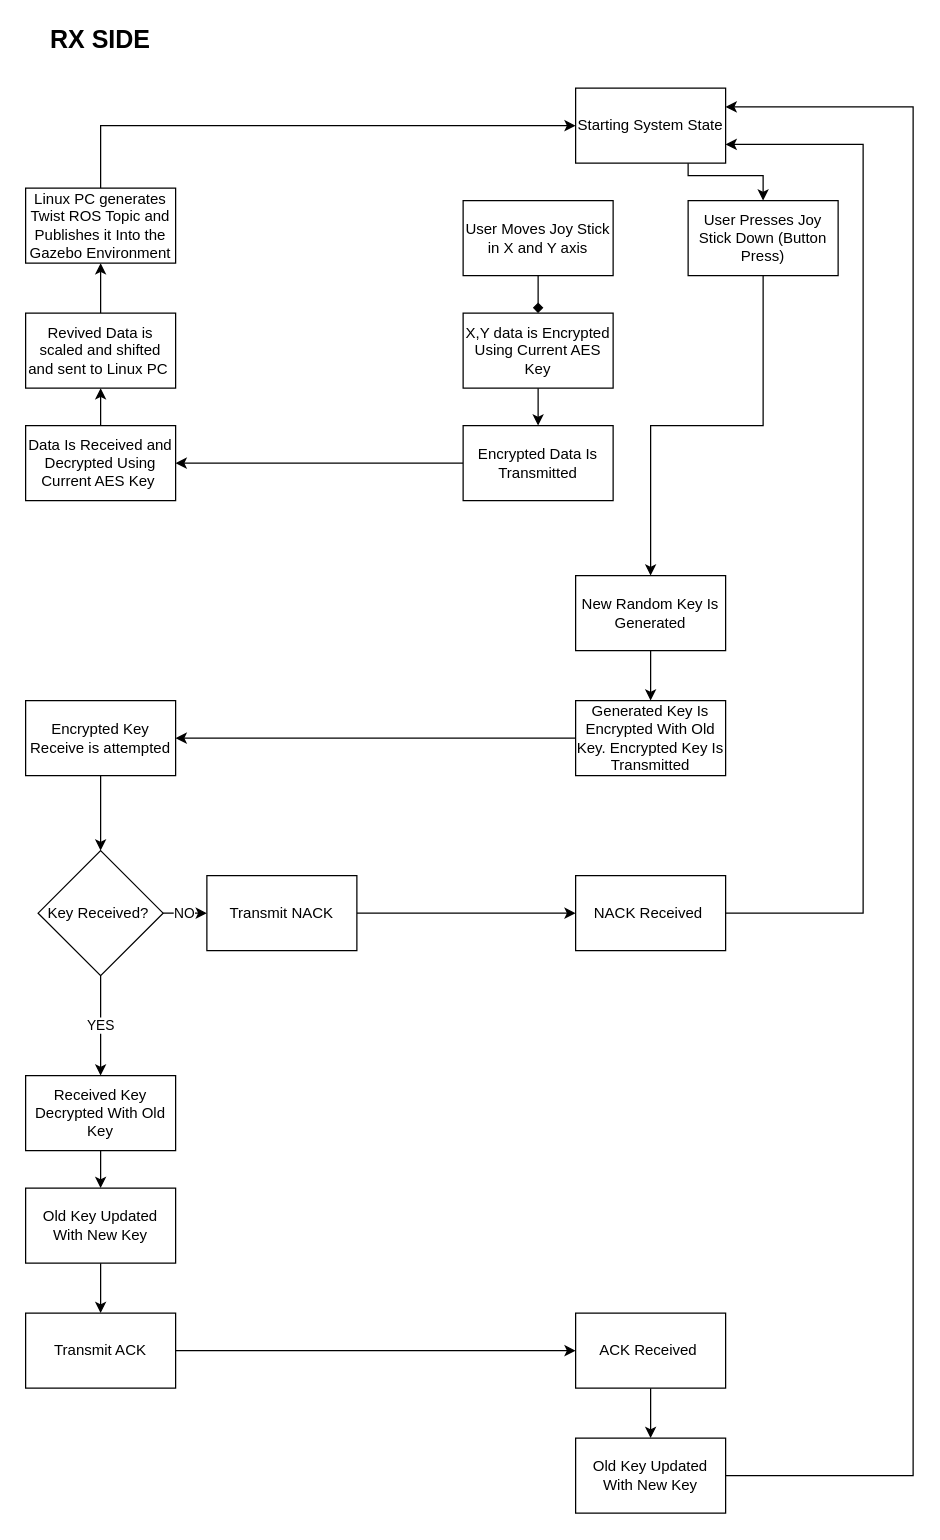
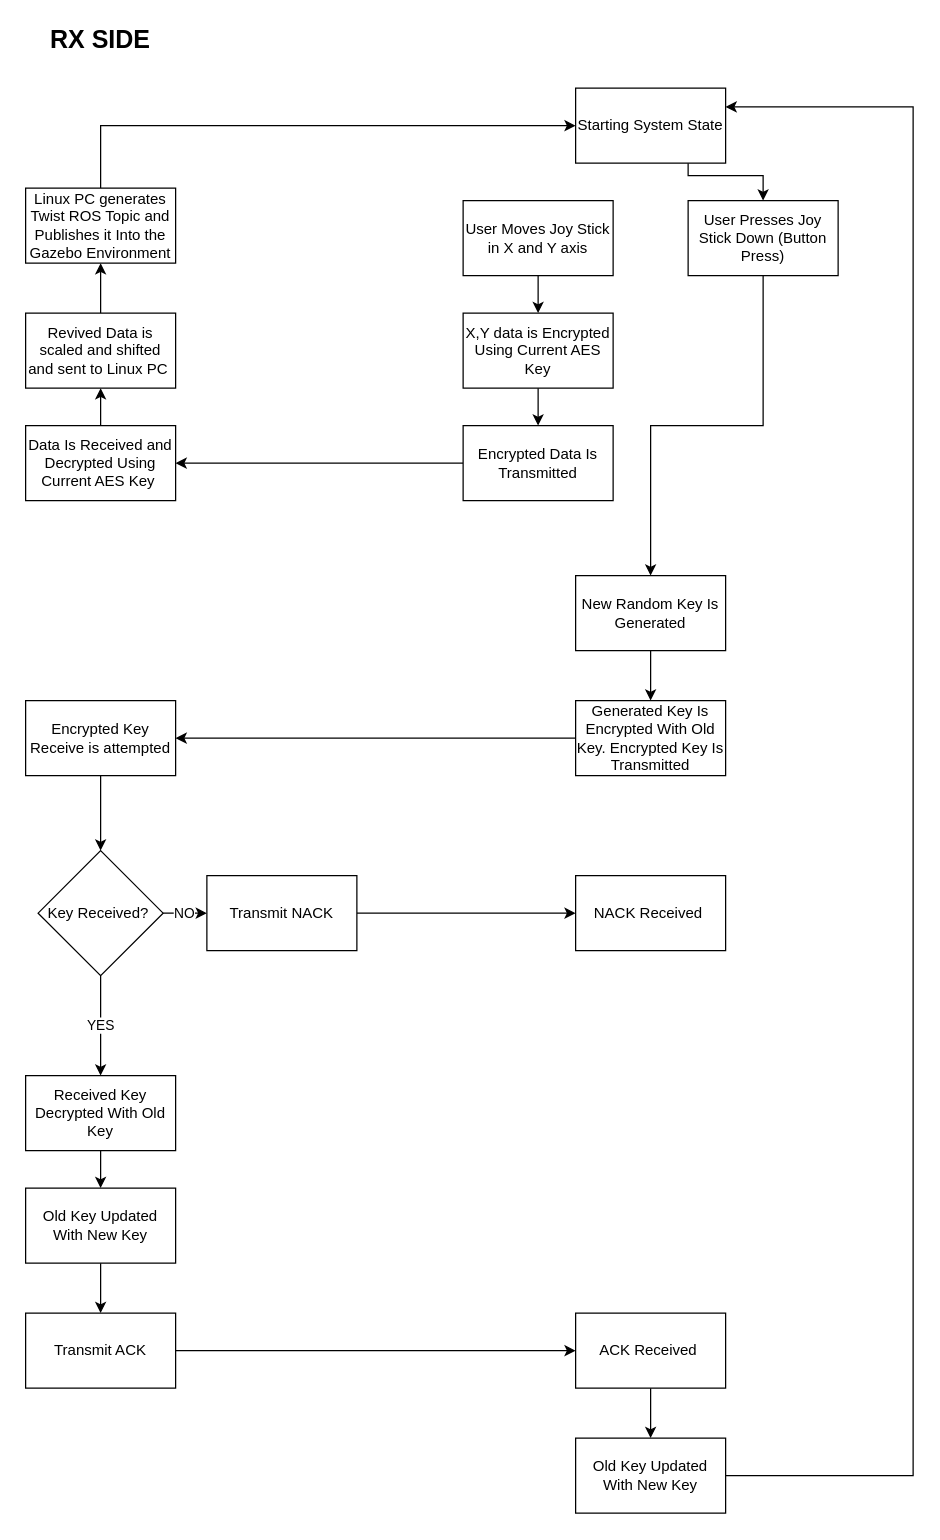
(538, 302) -> (538, 303)
(863, 533) -> none
